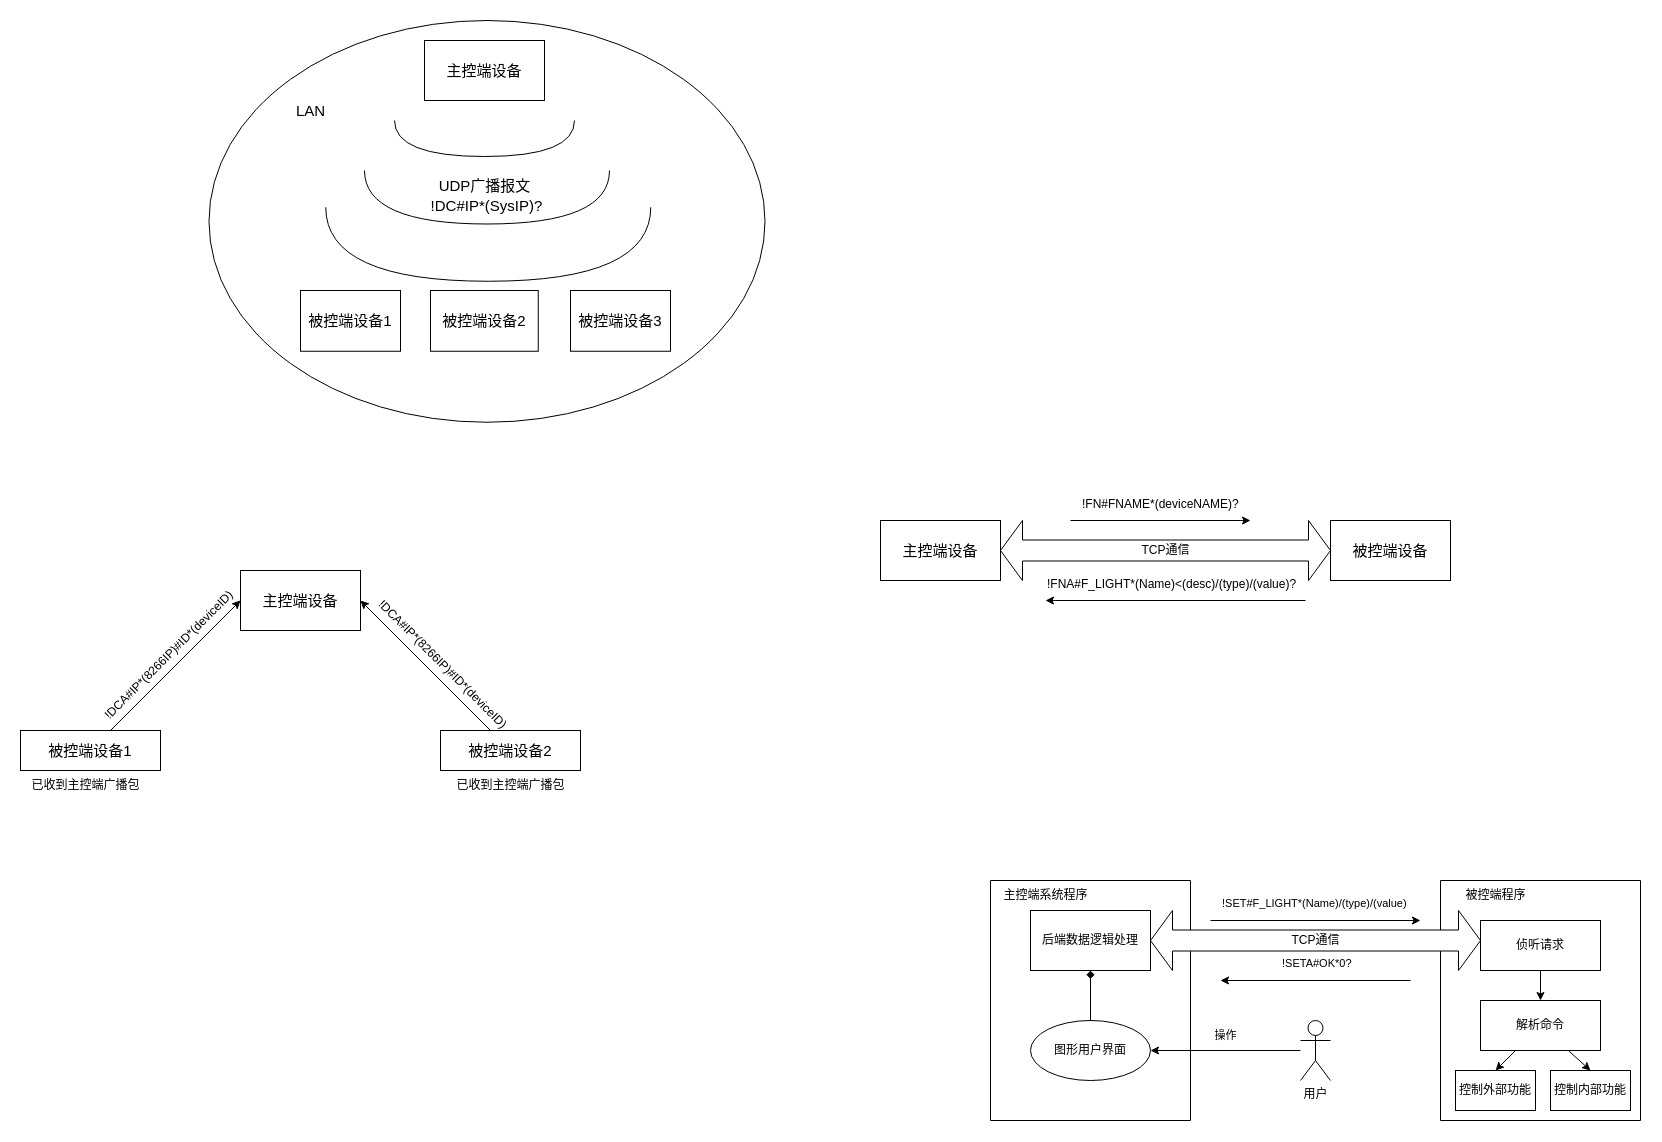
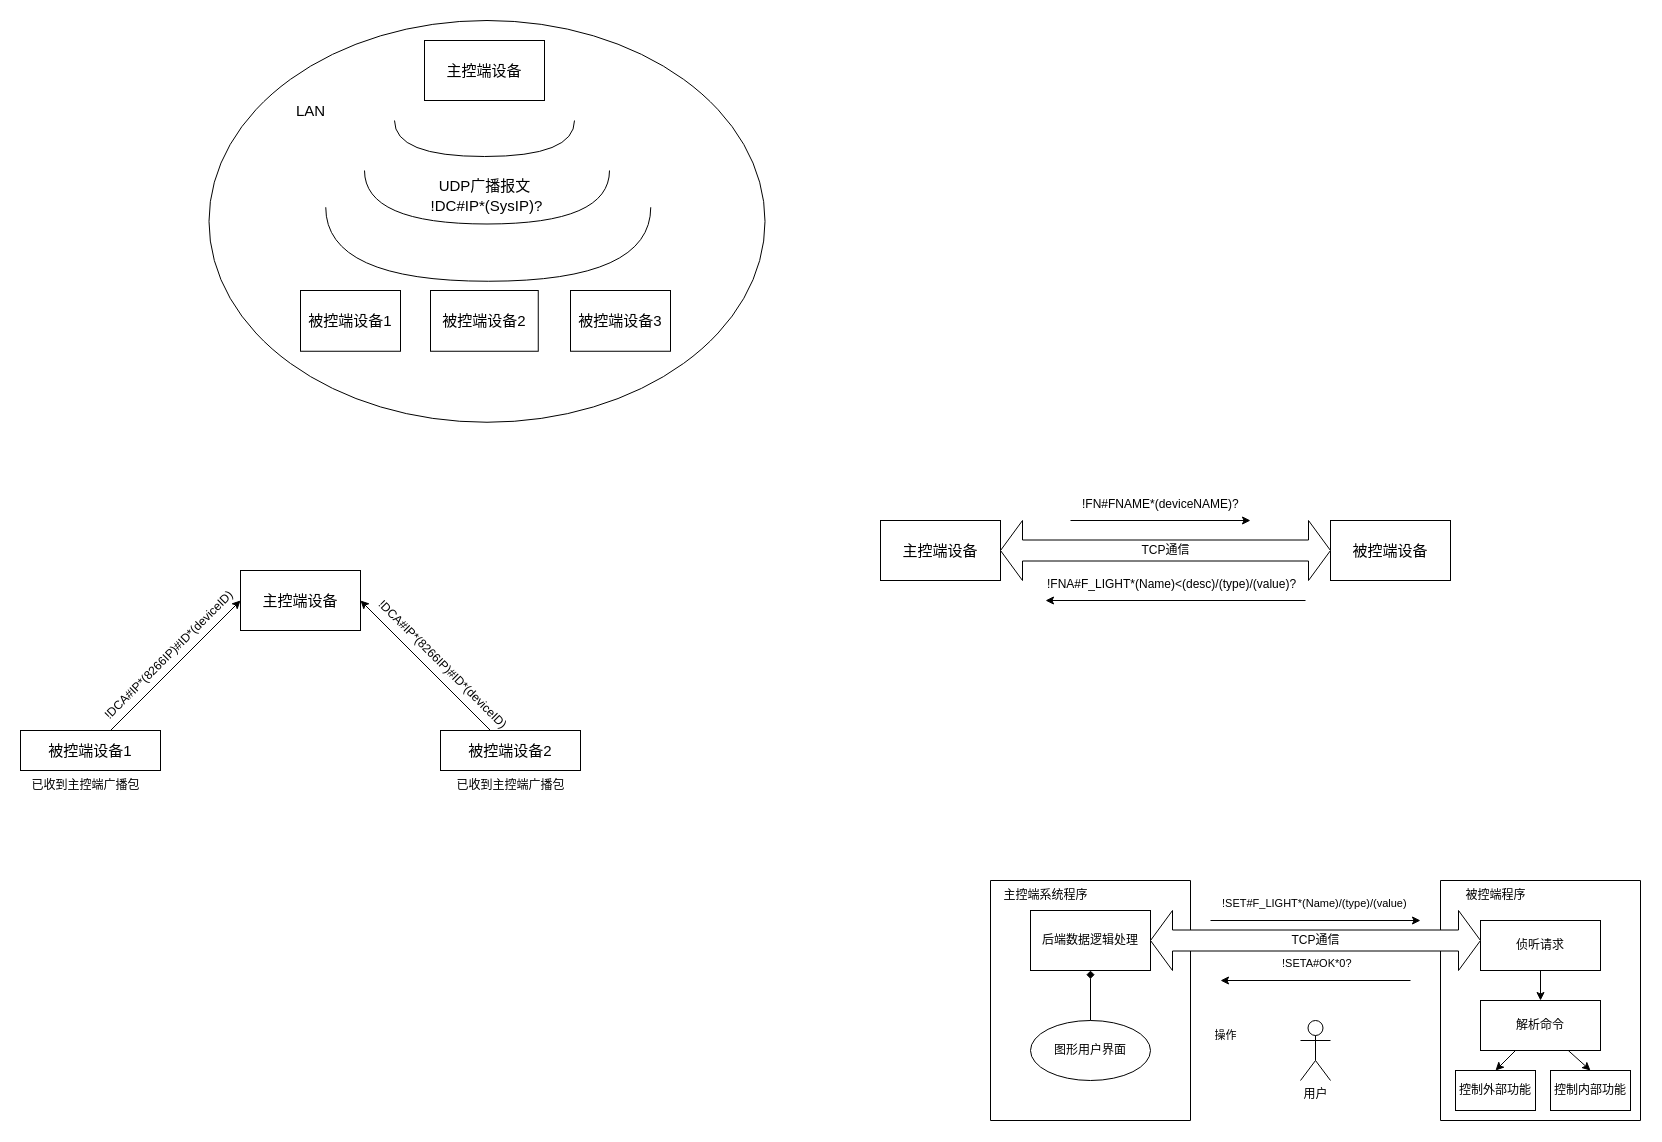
(1229, 1051) -> none
